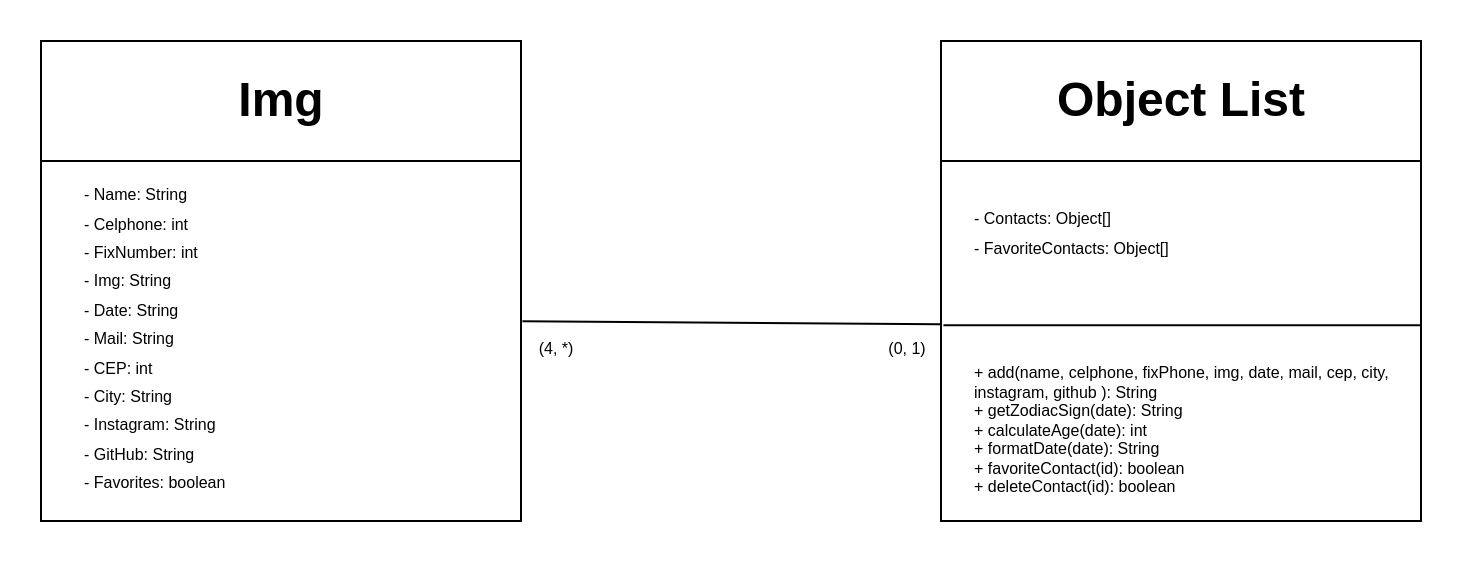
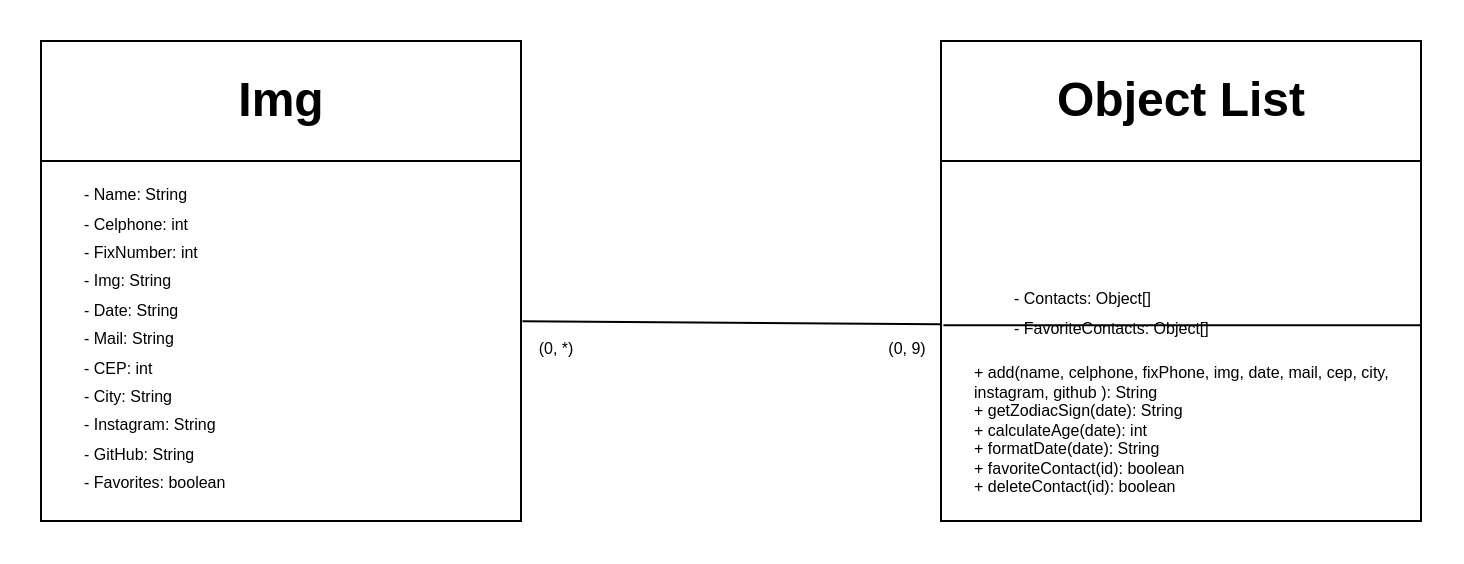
(1101, 231) -> (1141, 311)
(557, 349) -> (557, 349)
(908, 349) -> (908, 349)
